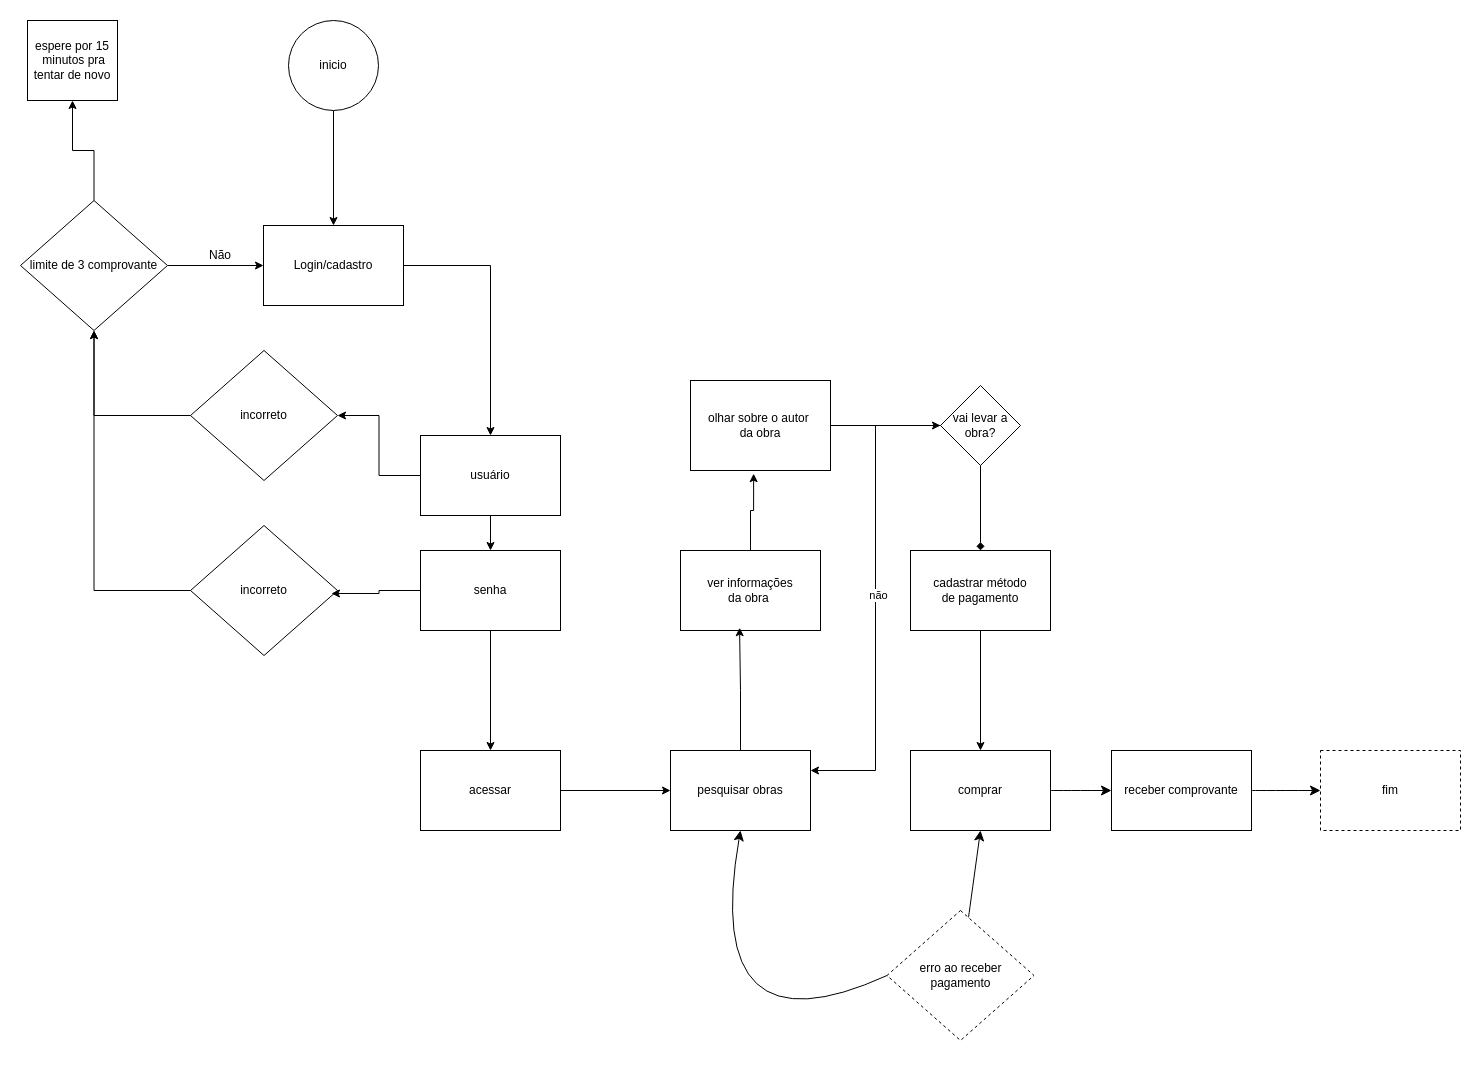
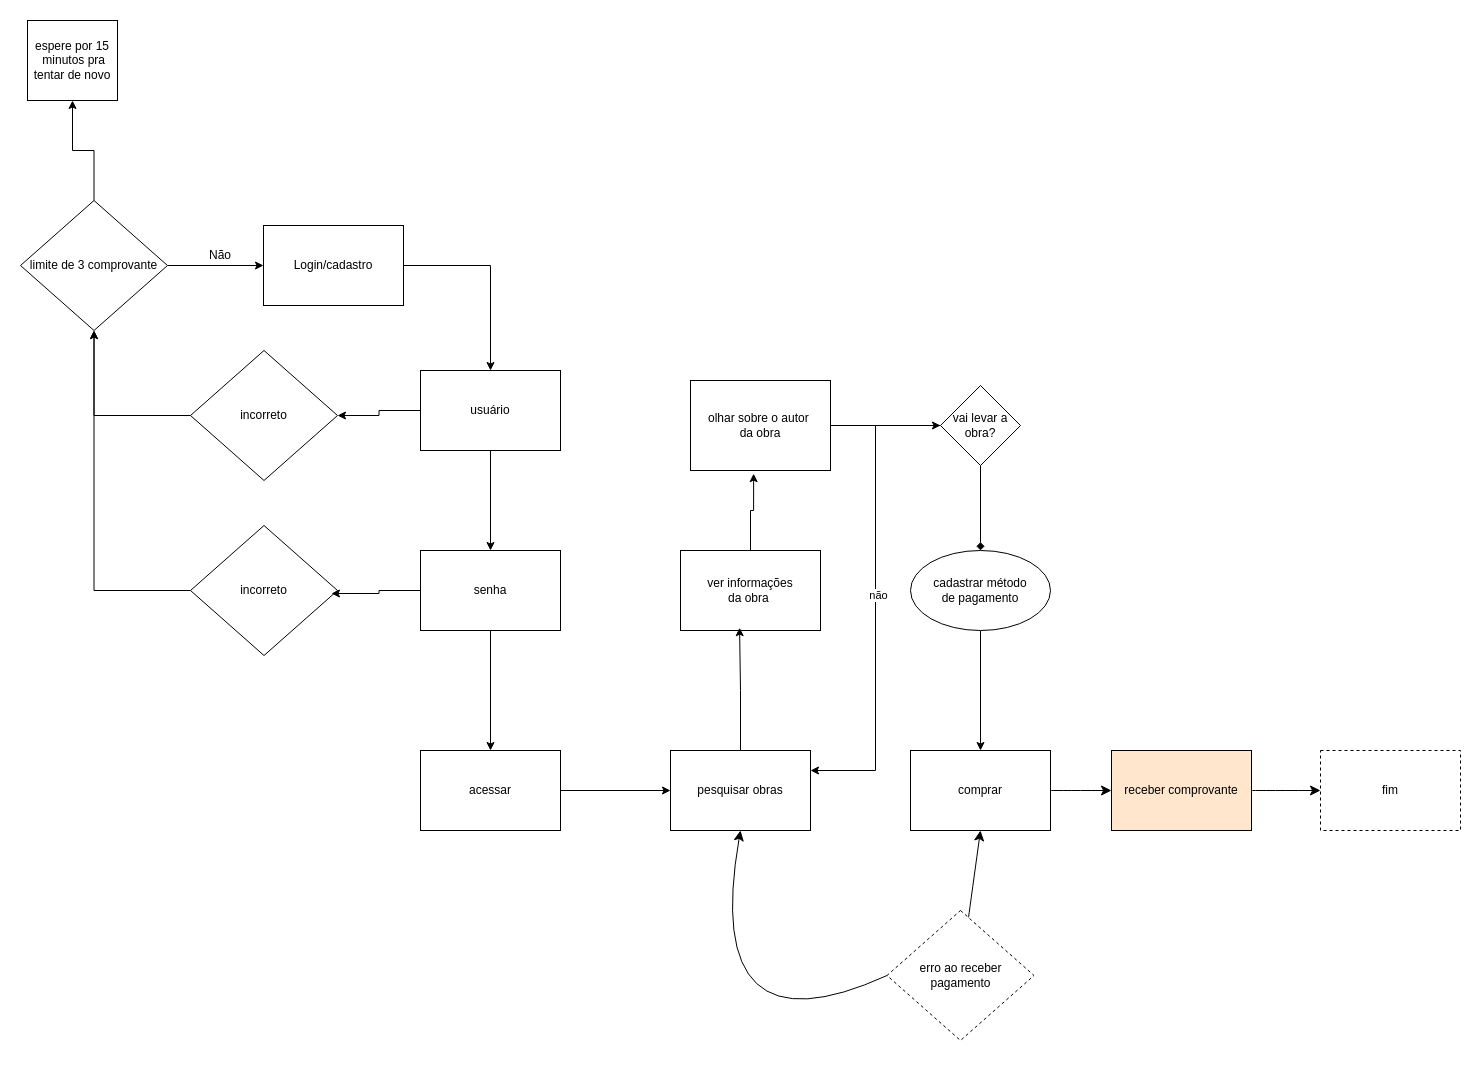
(334, 66) -> none
(334, 165) -> none
(491, 476) -> (491, 411)
(981, 591) -> (981, 591)
(1182, 791) -> (1182, 791)
